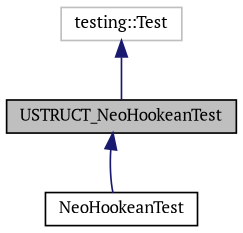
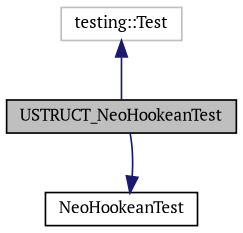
(111, 171) -> (132, 155)
